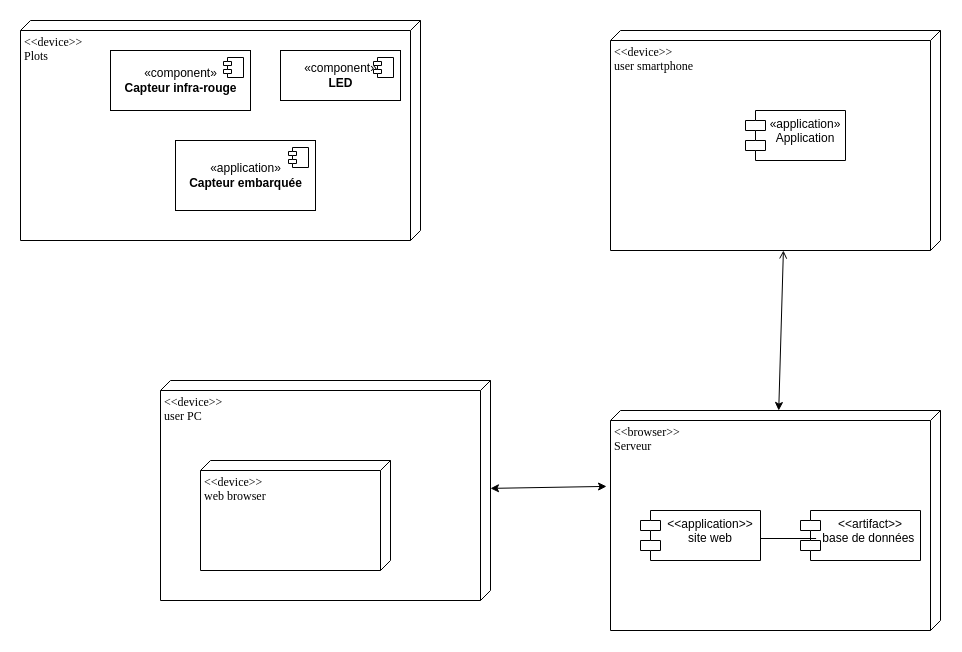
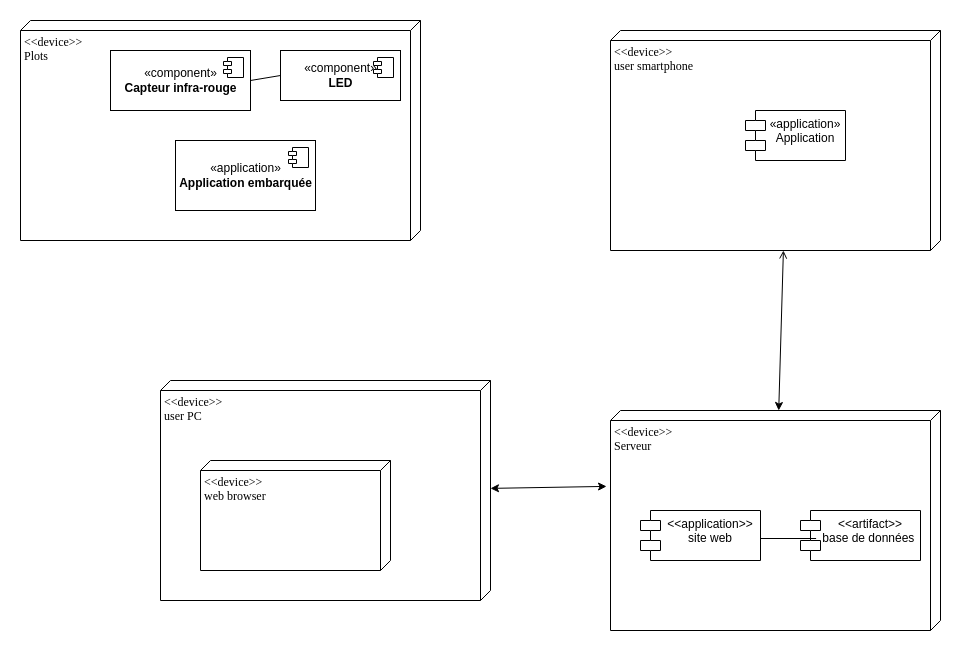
none -> (266, 78)
(246, 176) -> (246, 176)
(651, 440) -> (647, 440)
